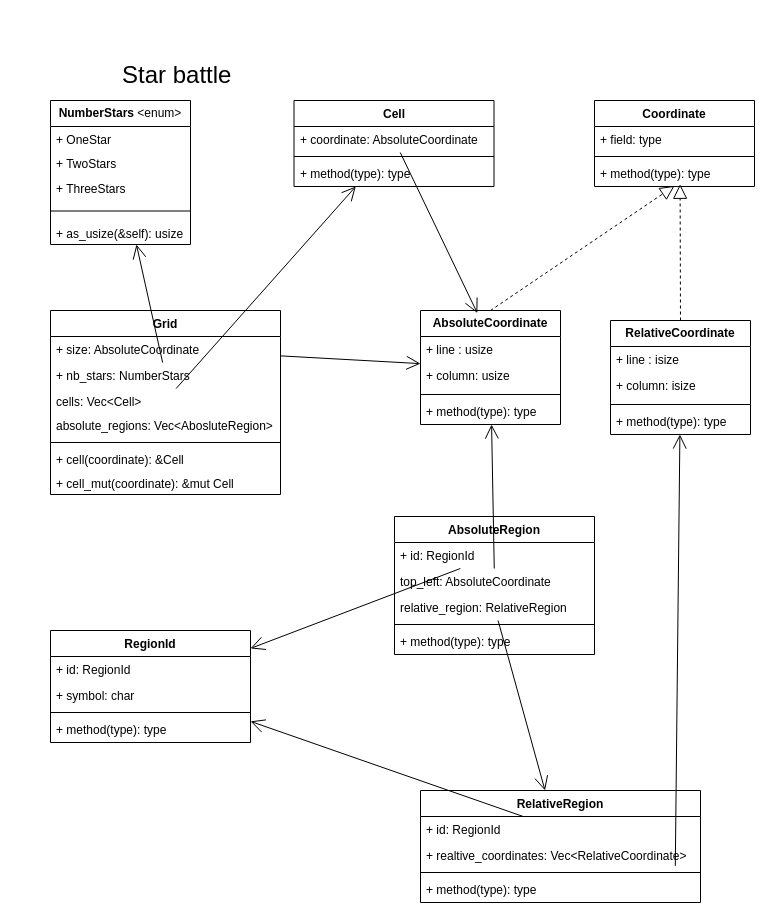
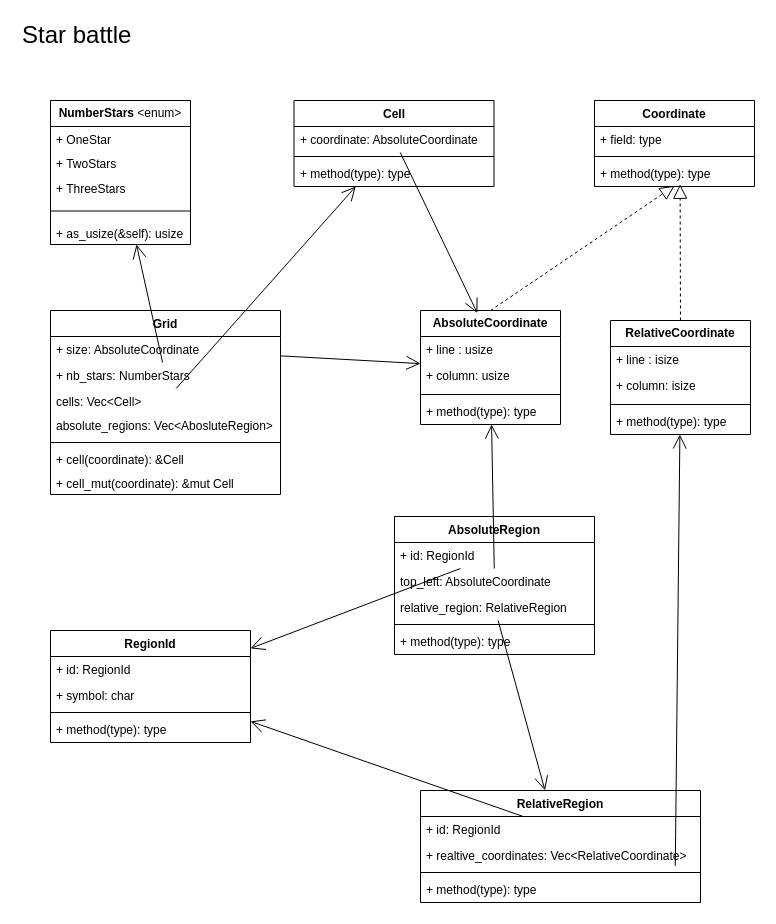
(181, 76) -> (81, 36)
